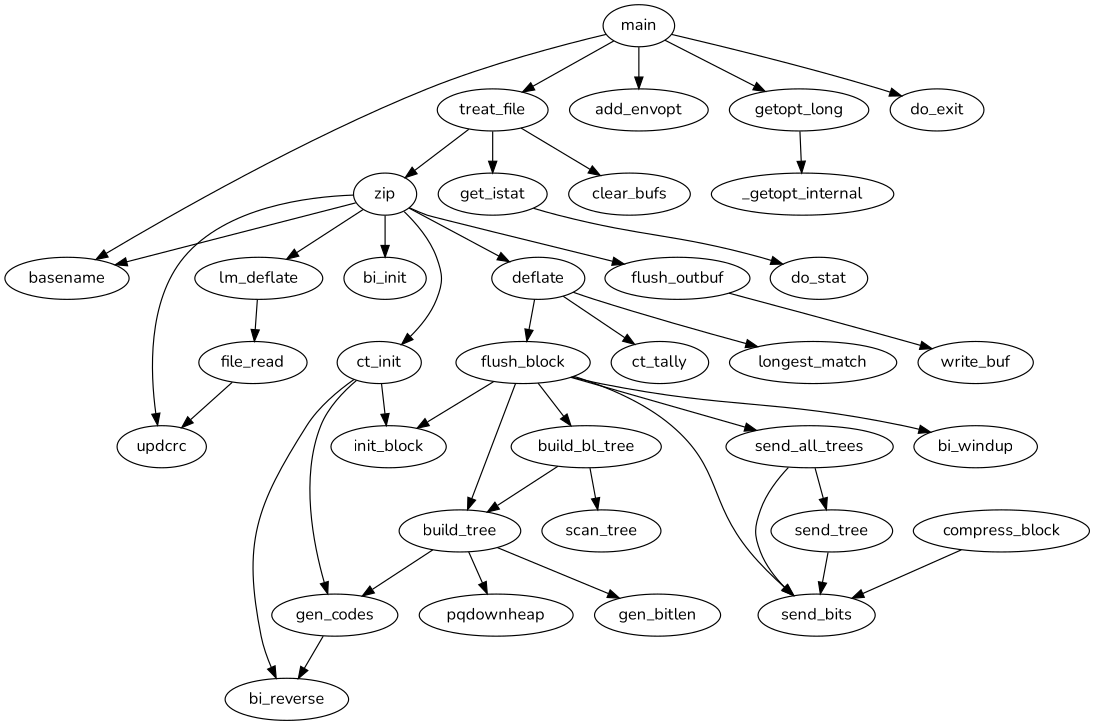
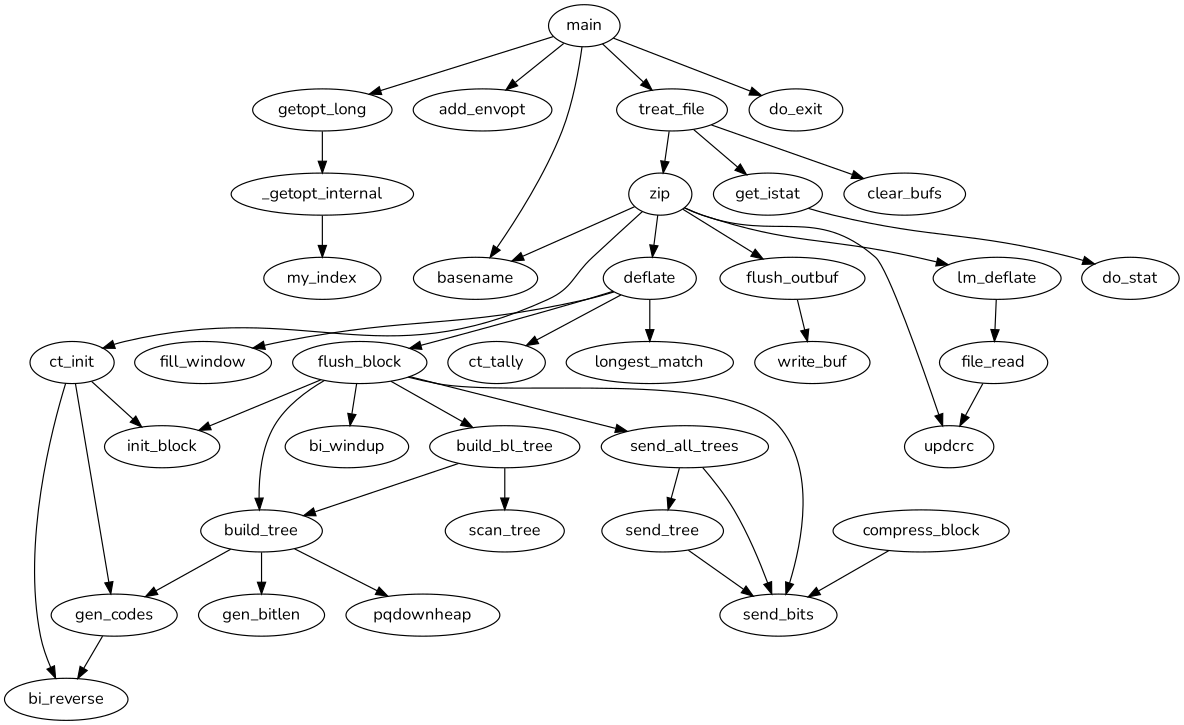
none -> (322, 278)
(385, 278) -> none
none -> (203, 363)
